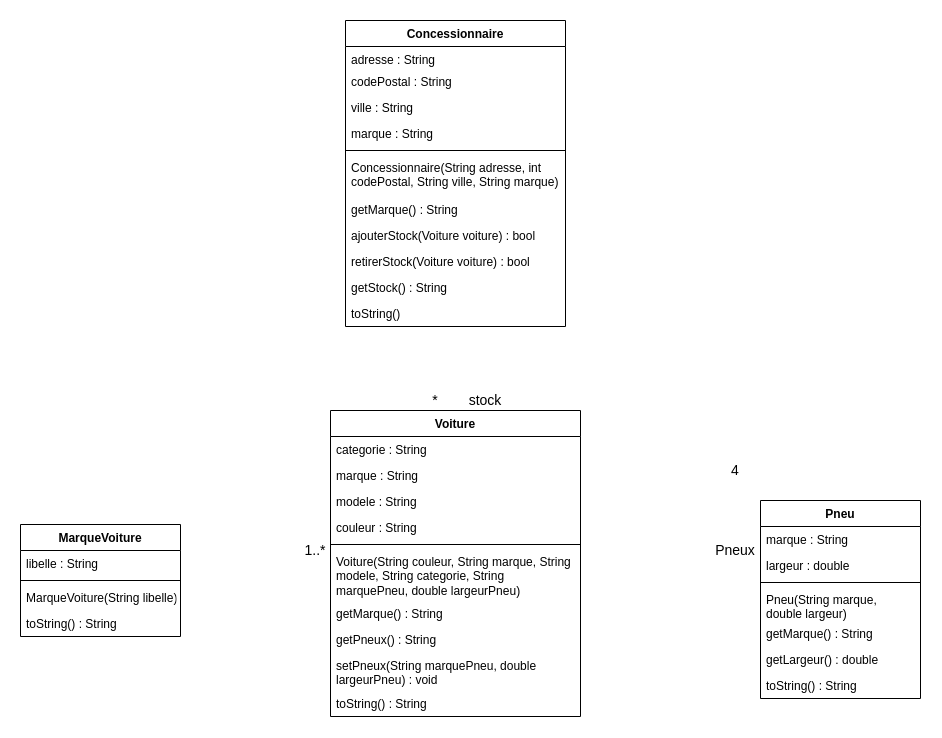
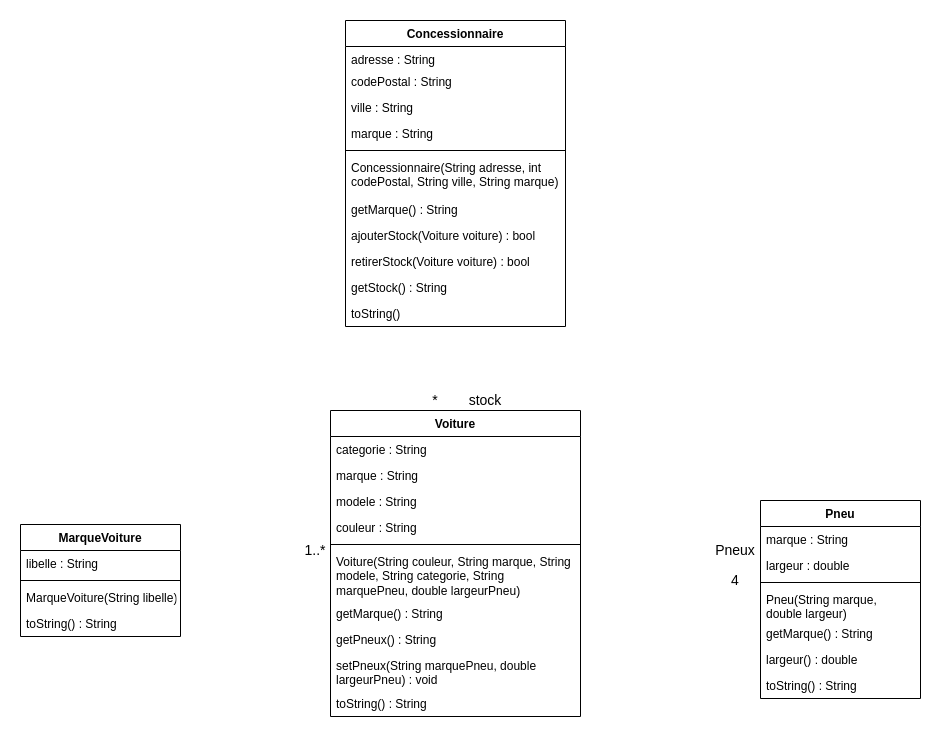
(736, 471) -> (736, 581)
(830, 660) -> (819, 660)
